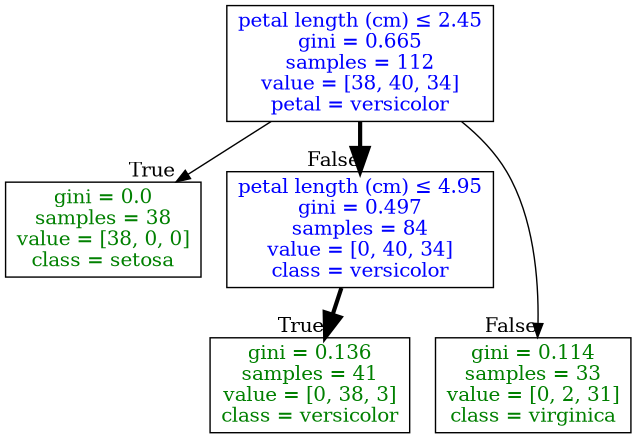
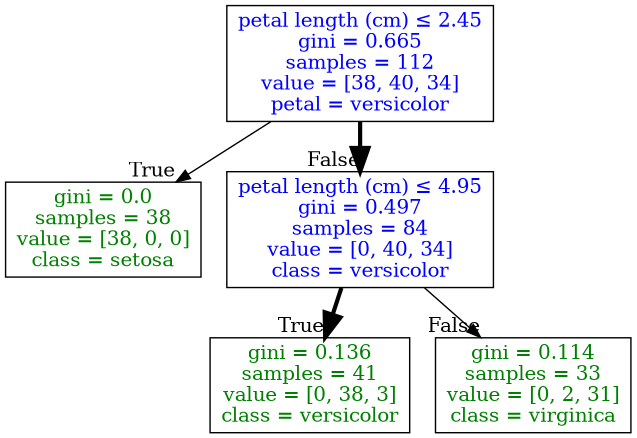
(524, 212) -> (447, 308)
